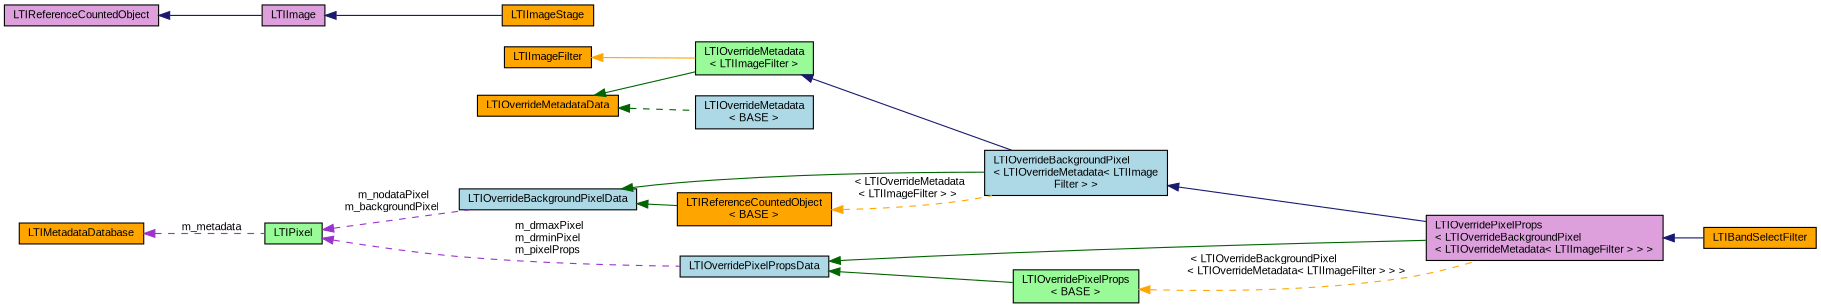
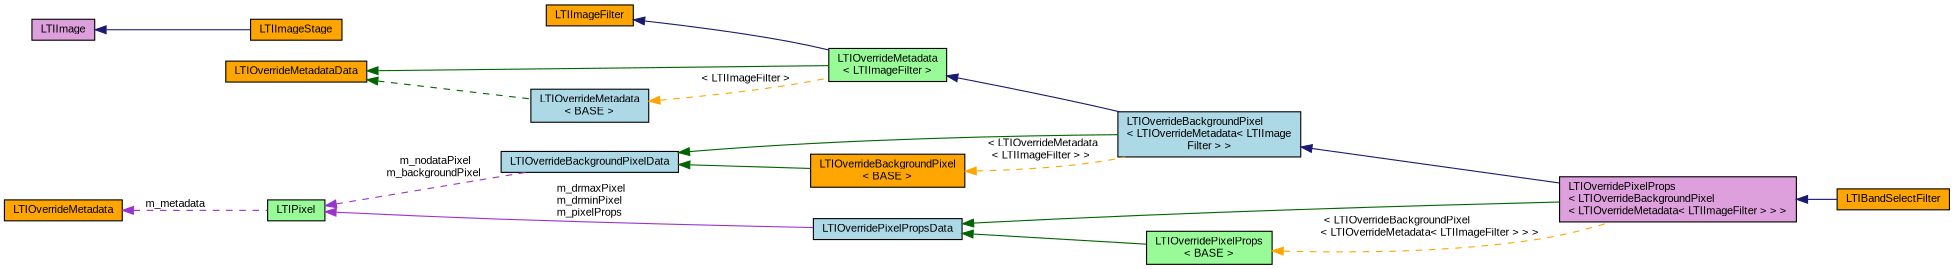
(82, 15) -> none
(649, 58) -> (737, 33)
none -> (745, 91)
(754, 209) -> (888, 171)
(82, 233) -> (63, 210)
(506, 260) -> (575, 222)
